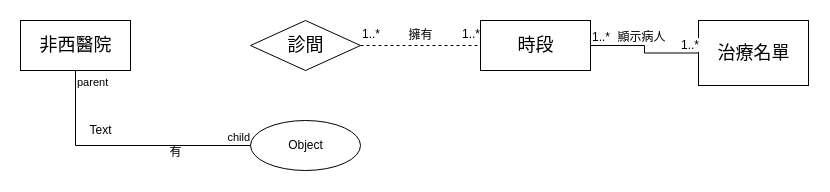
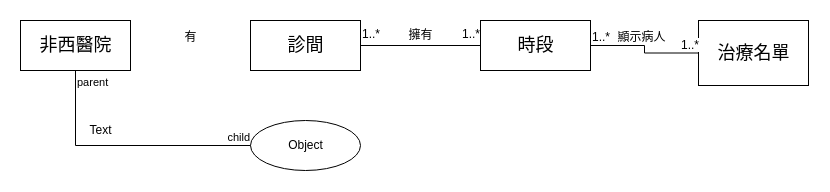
(306, 46) -> (306, 46)
(421, 46) -> (421, 46)
(176, 151) -> (191, 36)
